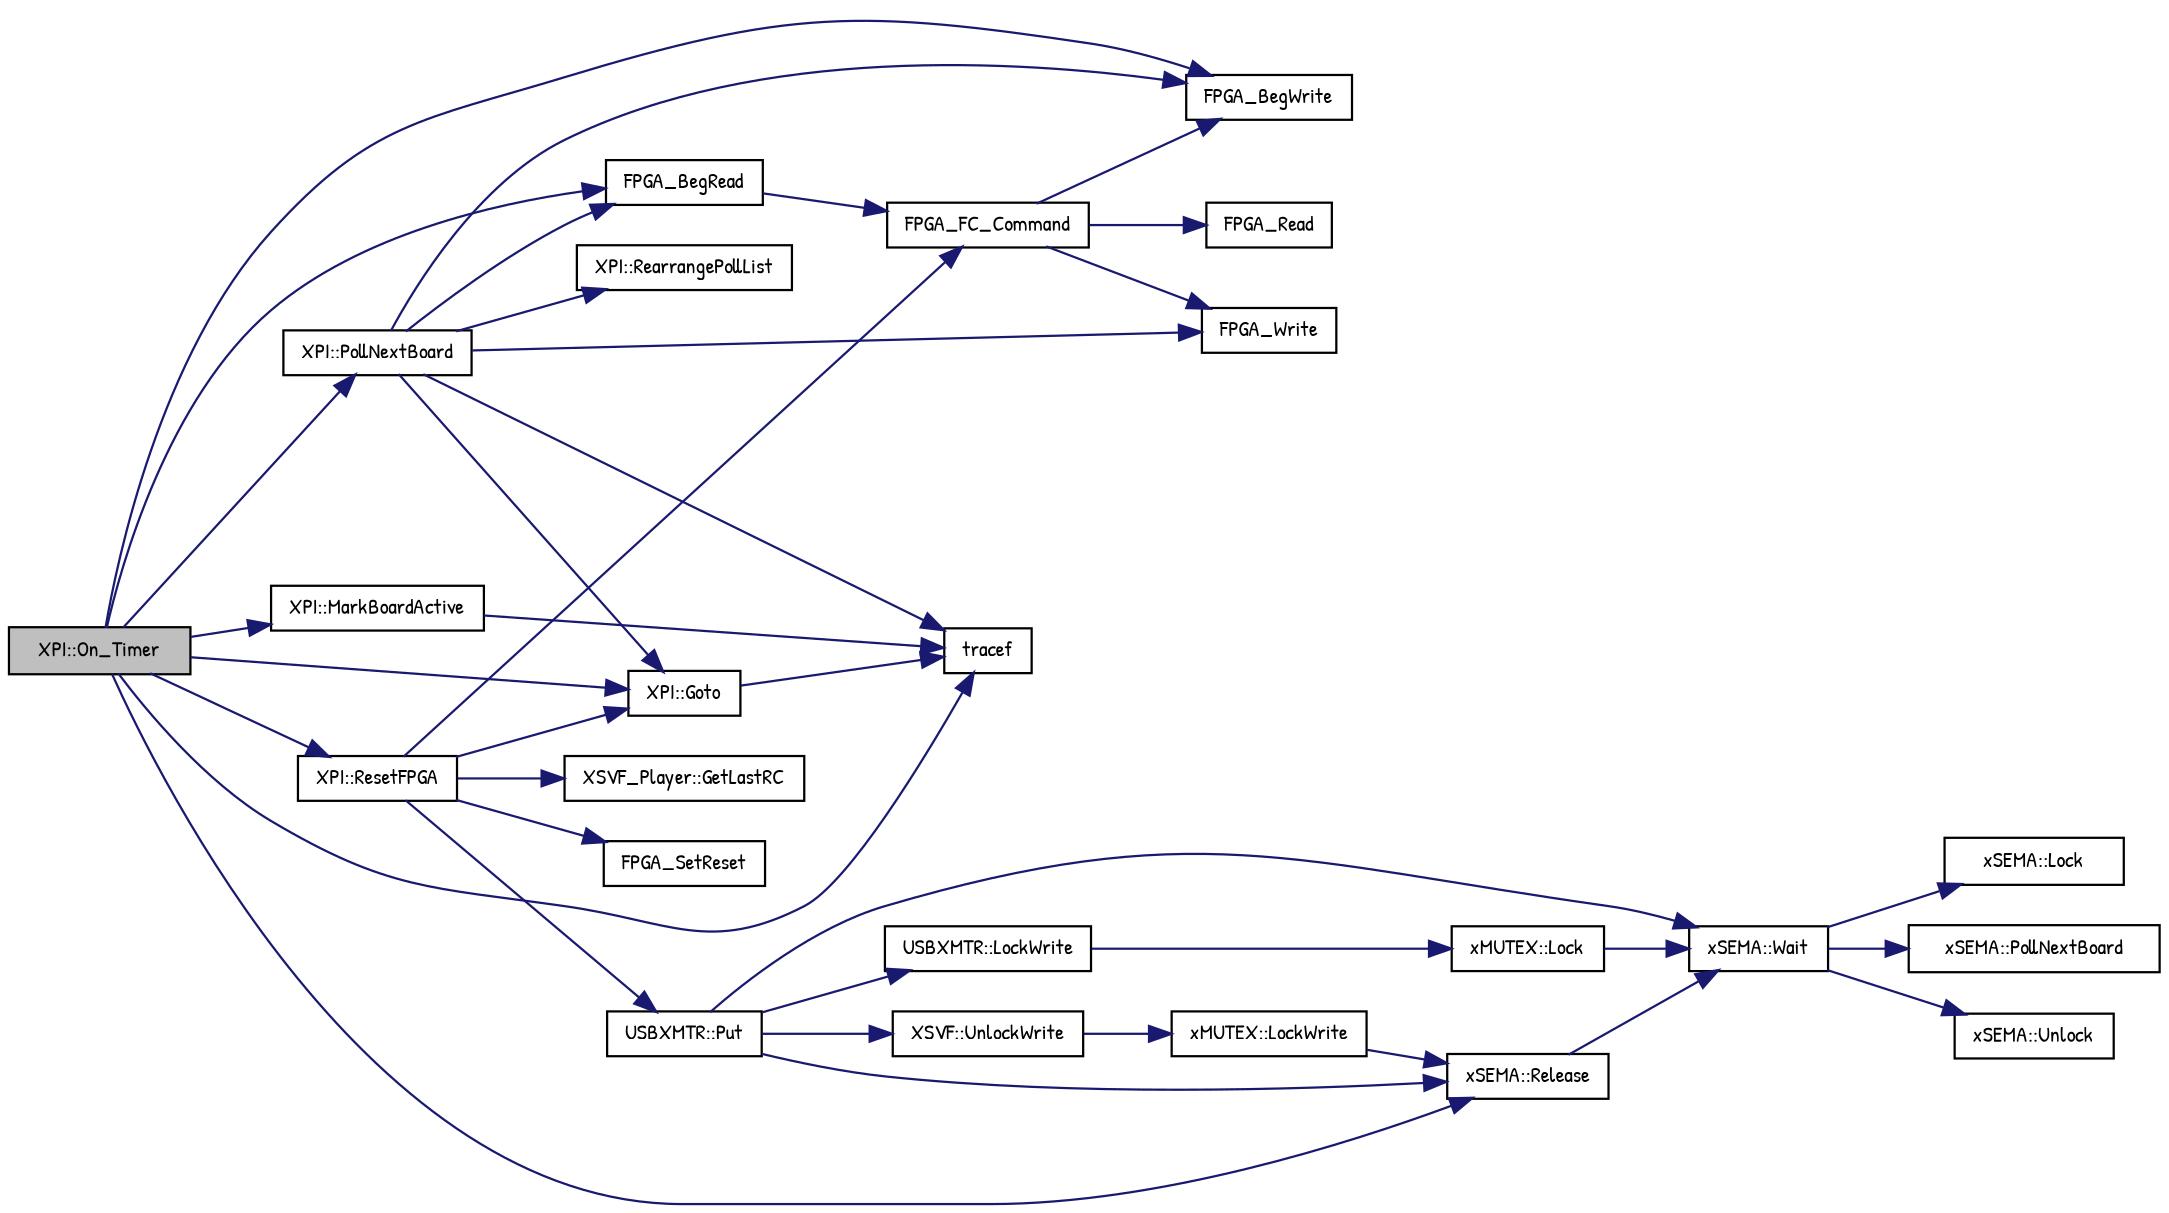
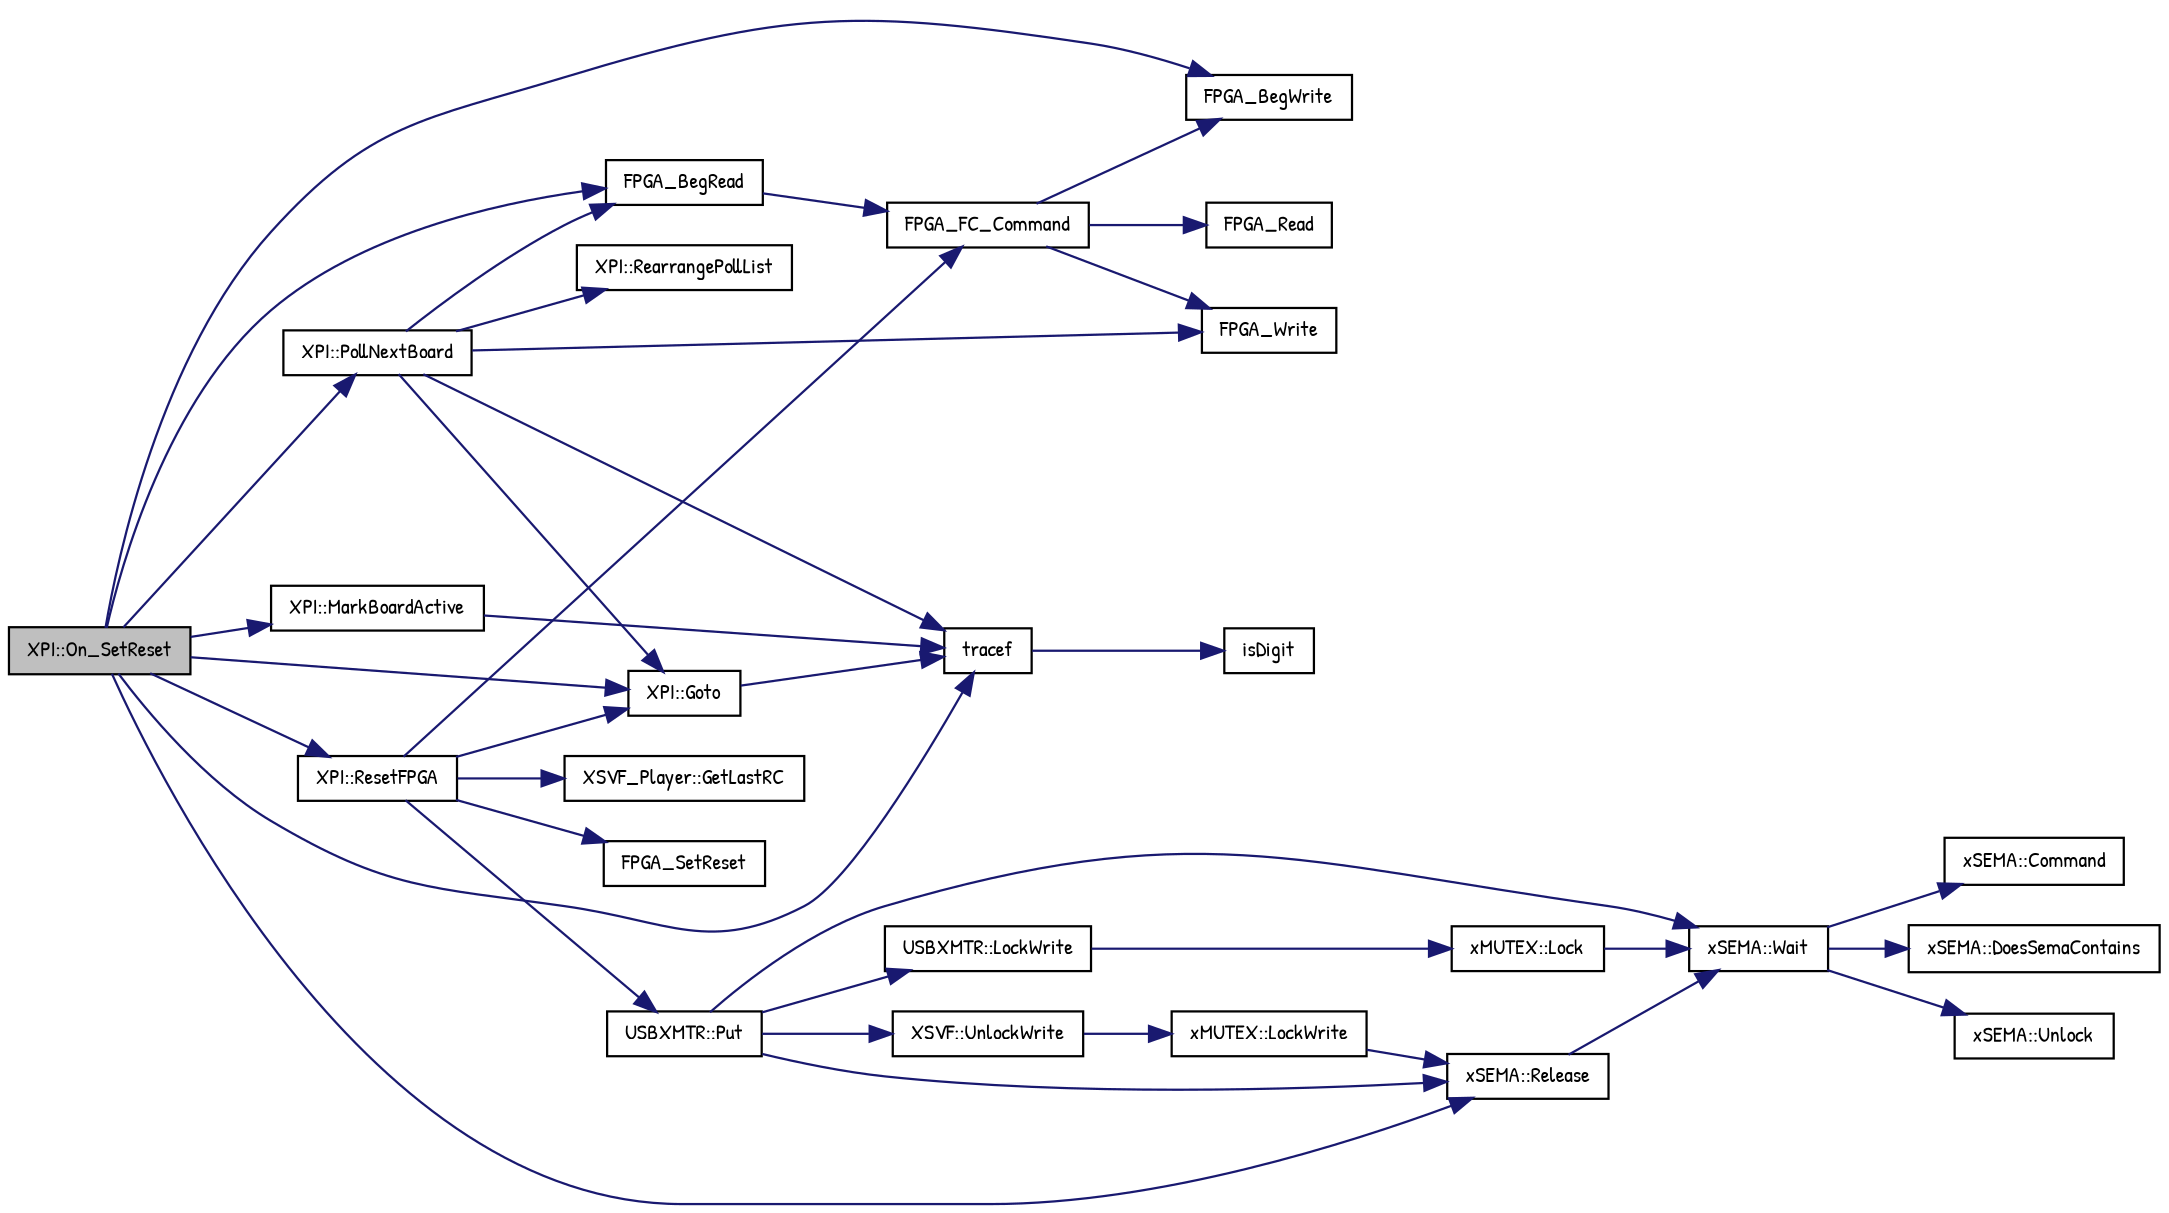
(729, 86) -> none
(100, 651) -> (100, 651)
none -> (1269, 651)
(2034, 861) -> (2034, 861)
(2034, 949) -> (2034, 949)
